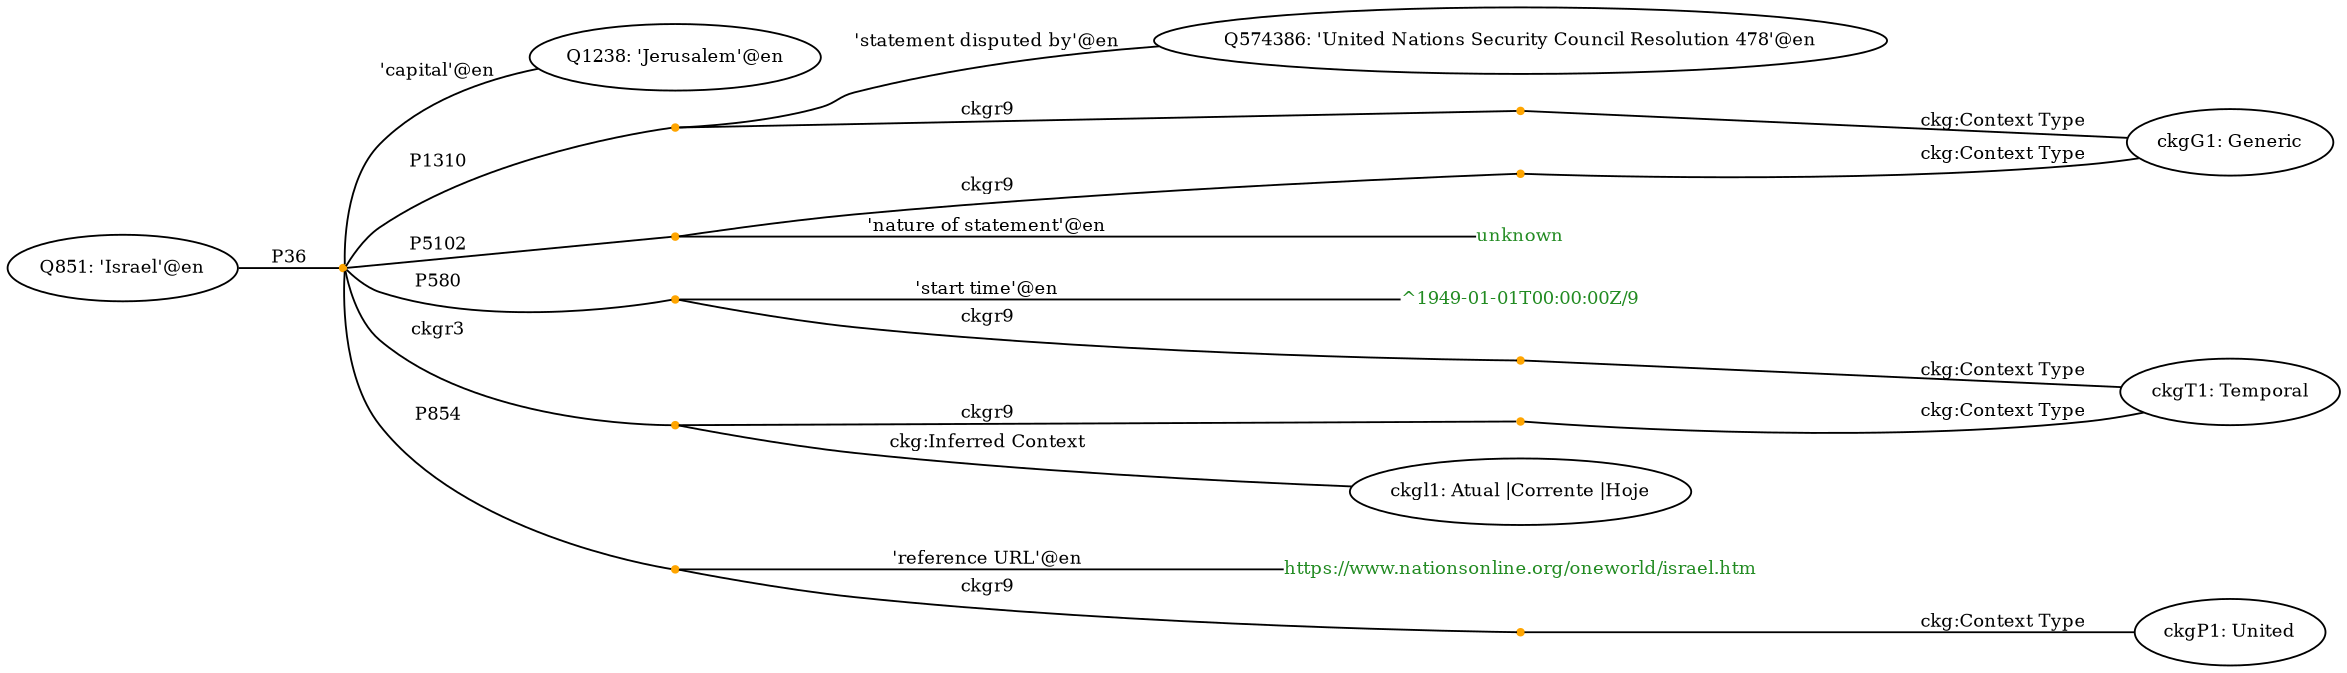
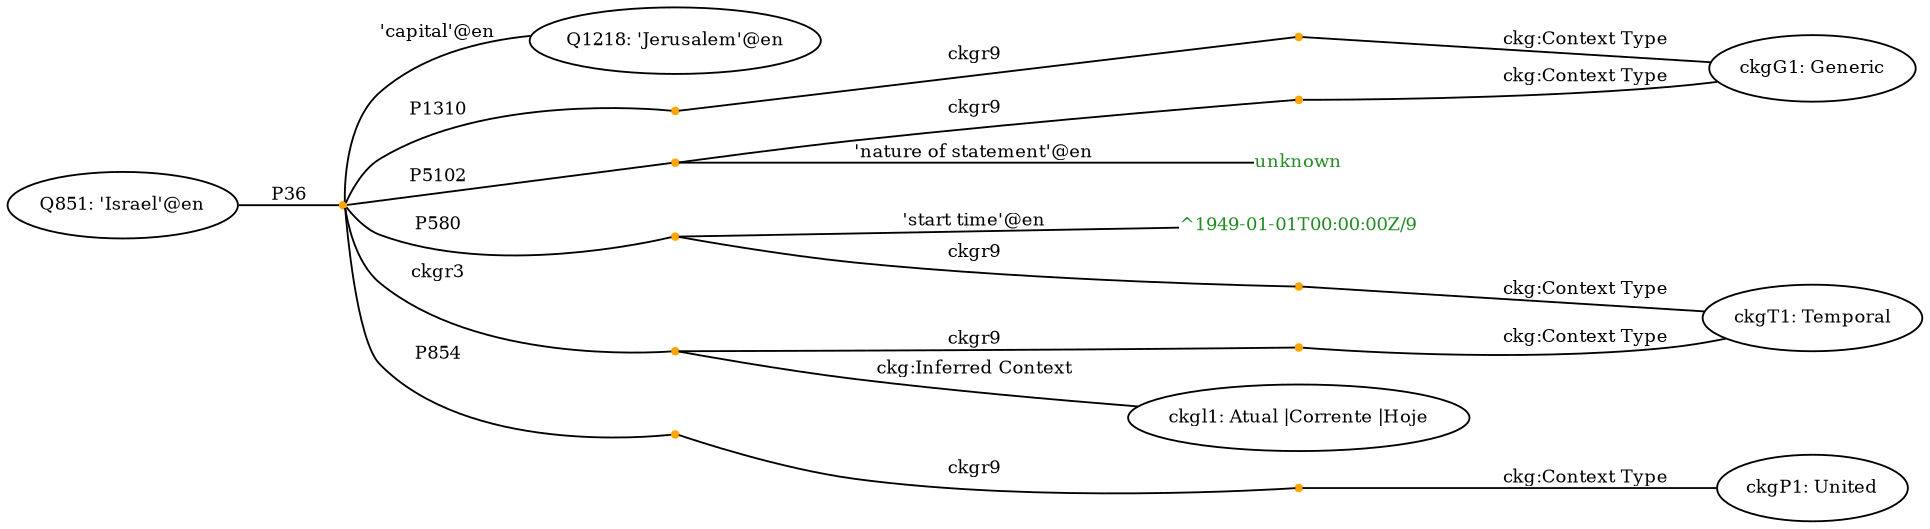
(1521, 41) -> none
(675, 57) -> (675, 41)
(1521, 569) -> none
